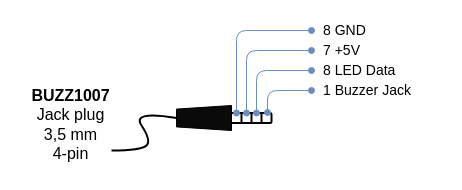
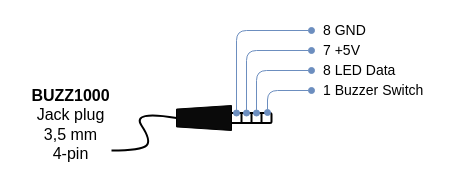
(371, 91) -> (377, 91)
(71, 125) -> (71, 125)
